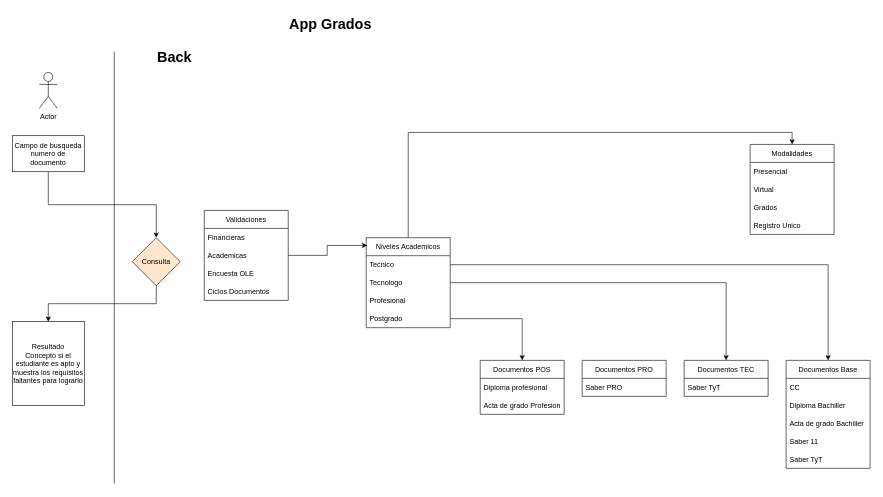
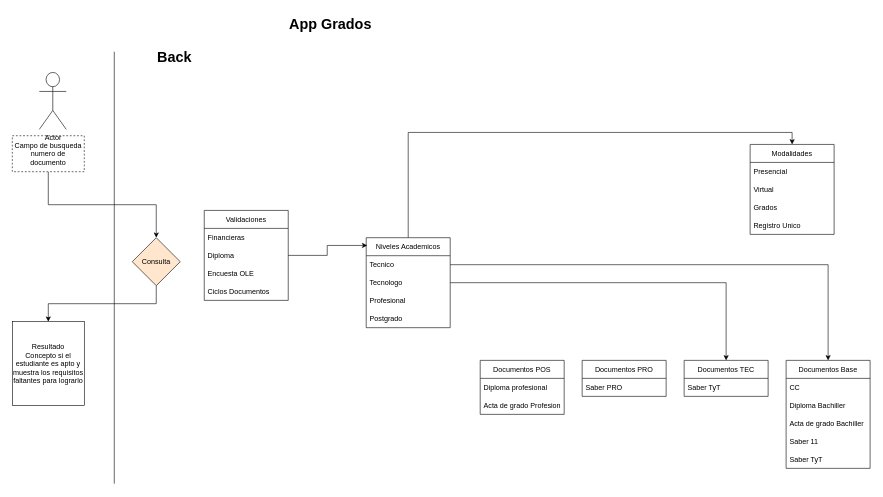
(48, 90) -> (53, 101)
(48, 154) -> (48, 154)
(227, 256) -> (220, 256)
(521, 319) -> none
